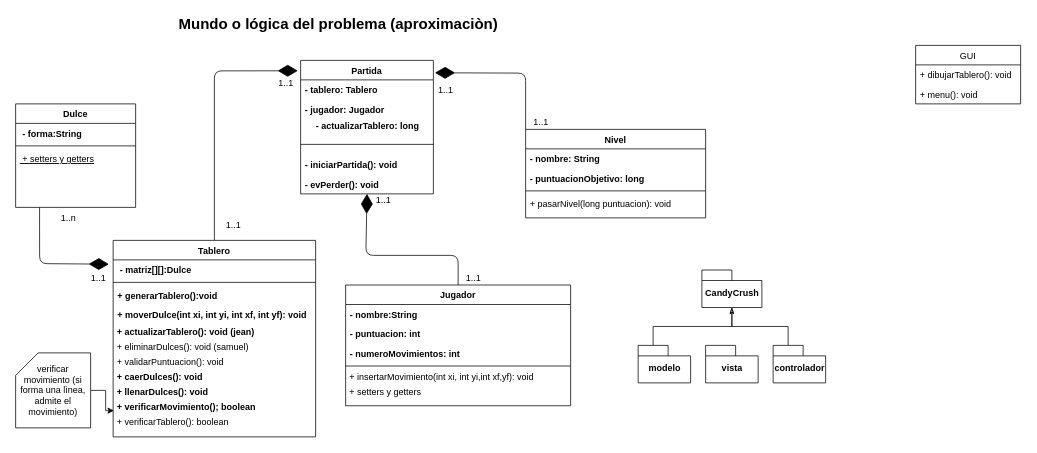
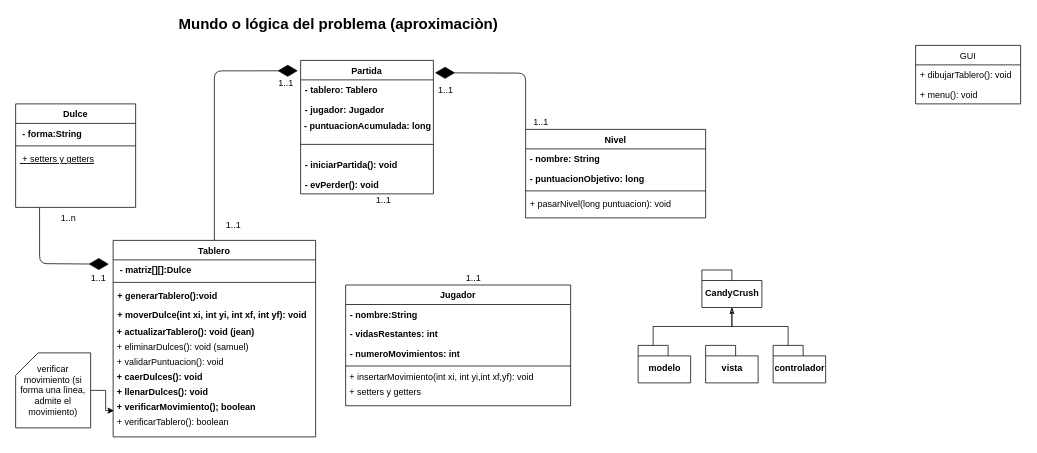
(368, 126) -> (368, 126)
(394, 255) -> none
(386, 334) -> (397, 334)
